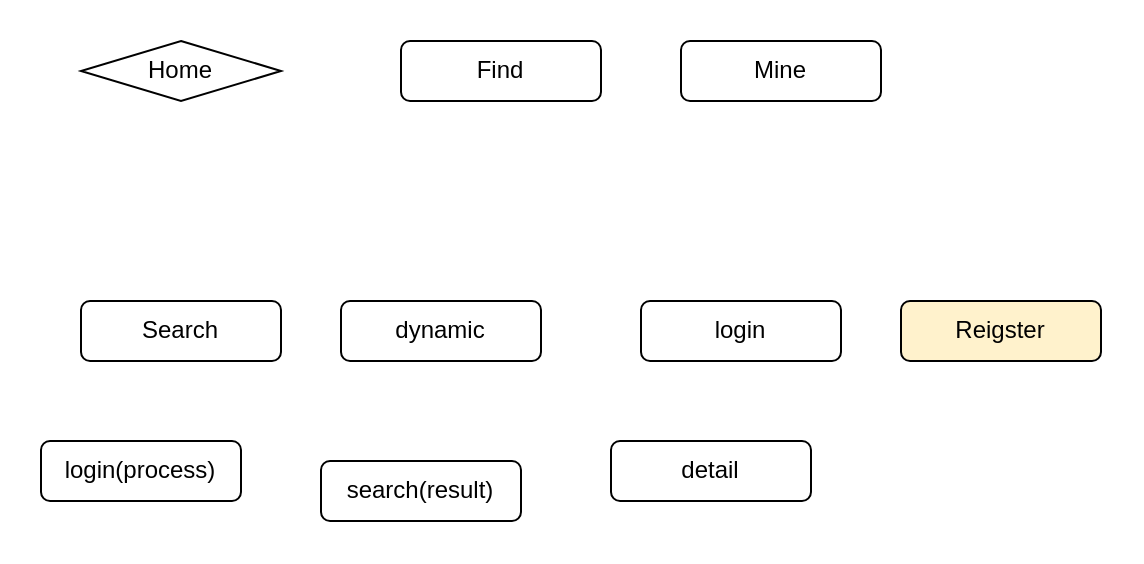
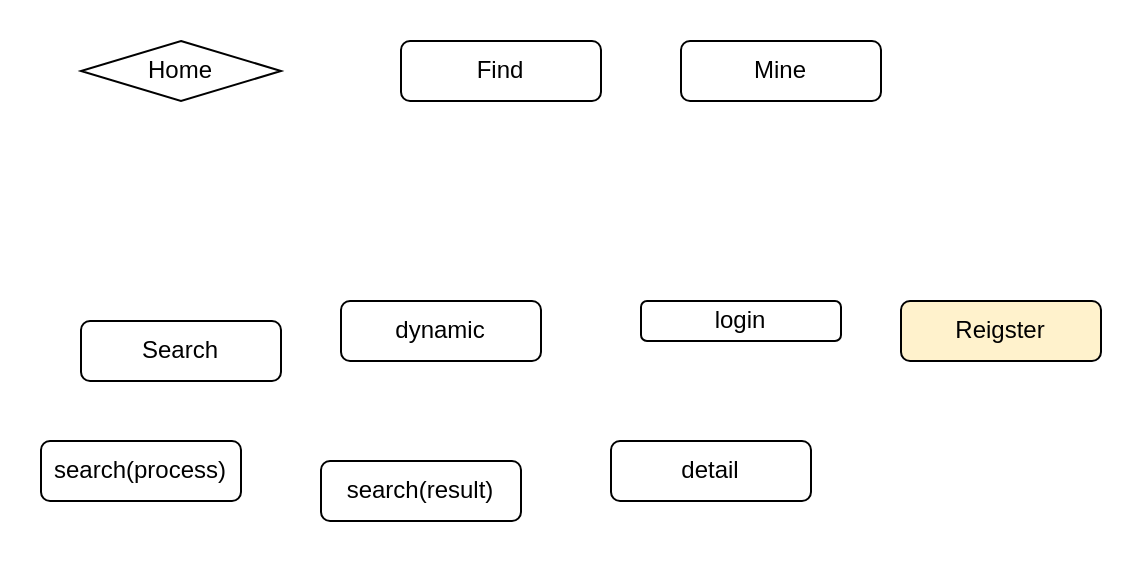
(181, 331) -> (181, 351)
(741, 331) -> (741, 321)
(141, 471) -> (141, 471)
